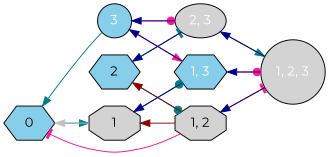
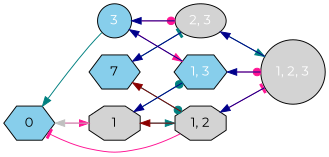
(115, 72) -> (115, 72)
(72, 123) -> (72, 123)
none -> (158, 123)
